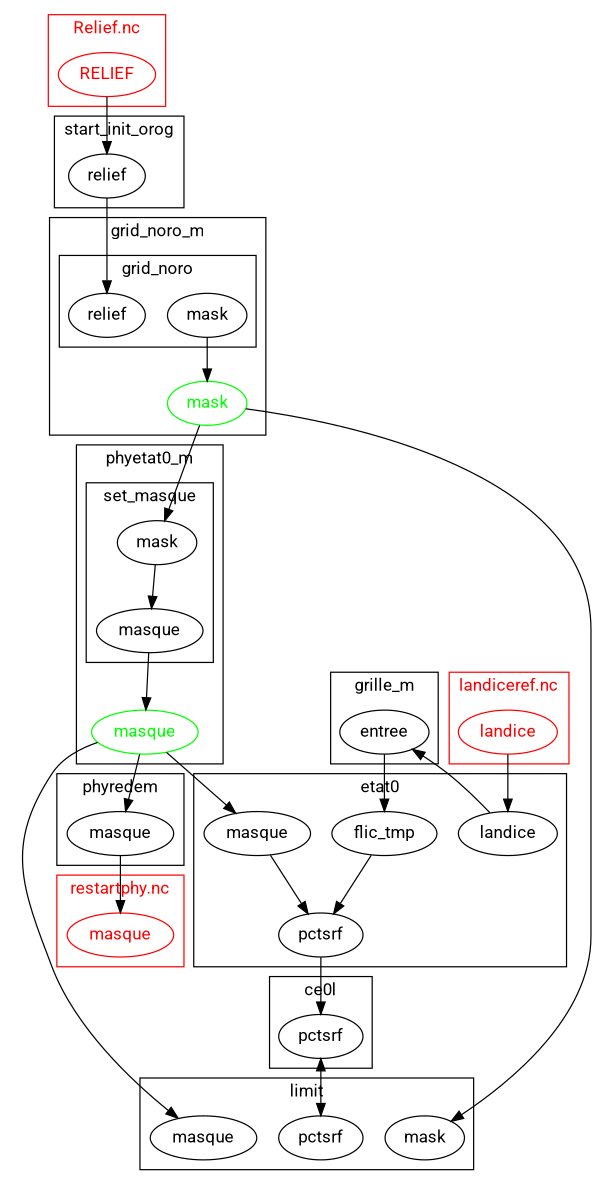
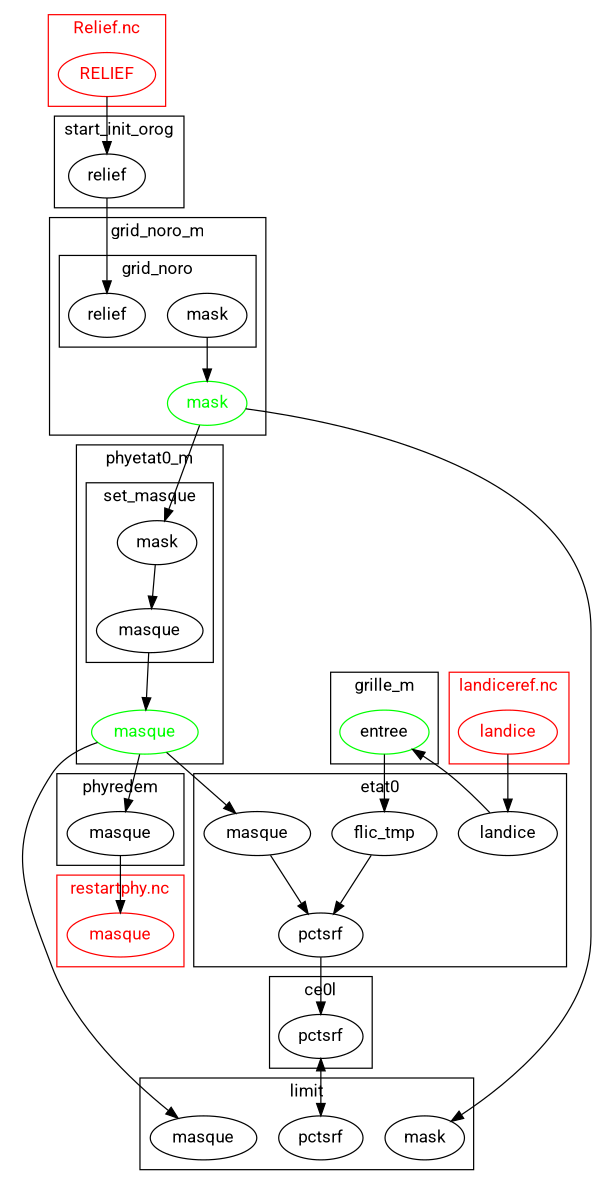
(384, 732) -> (384, 732)
